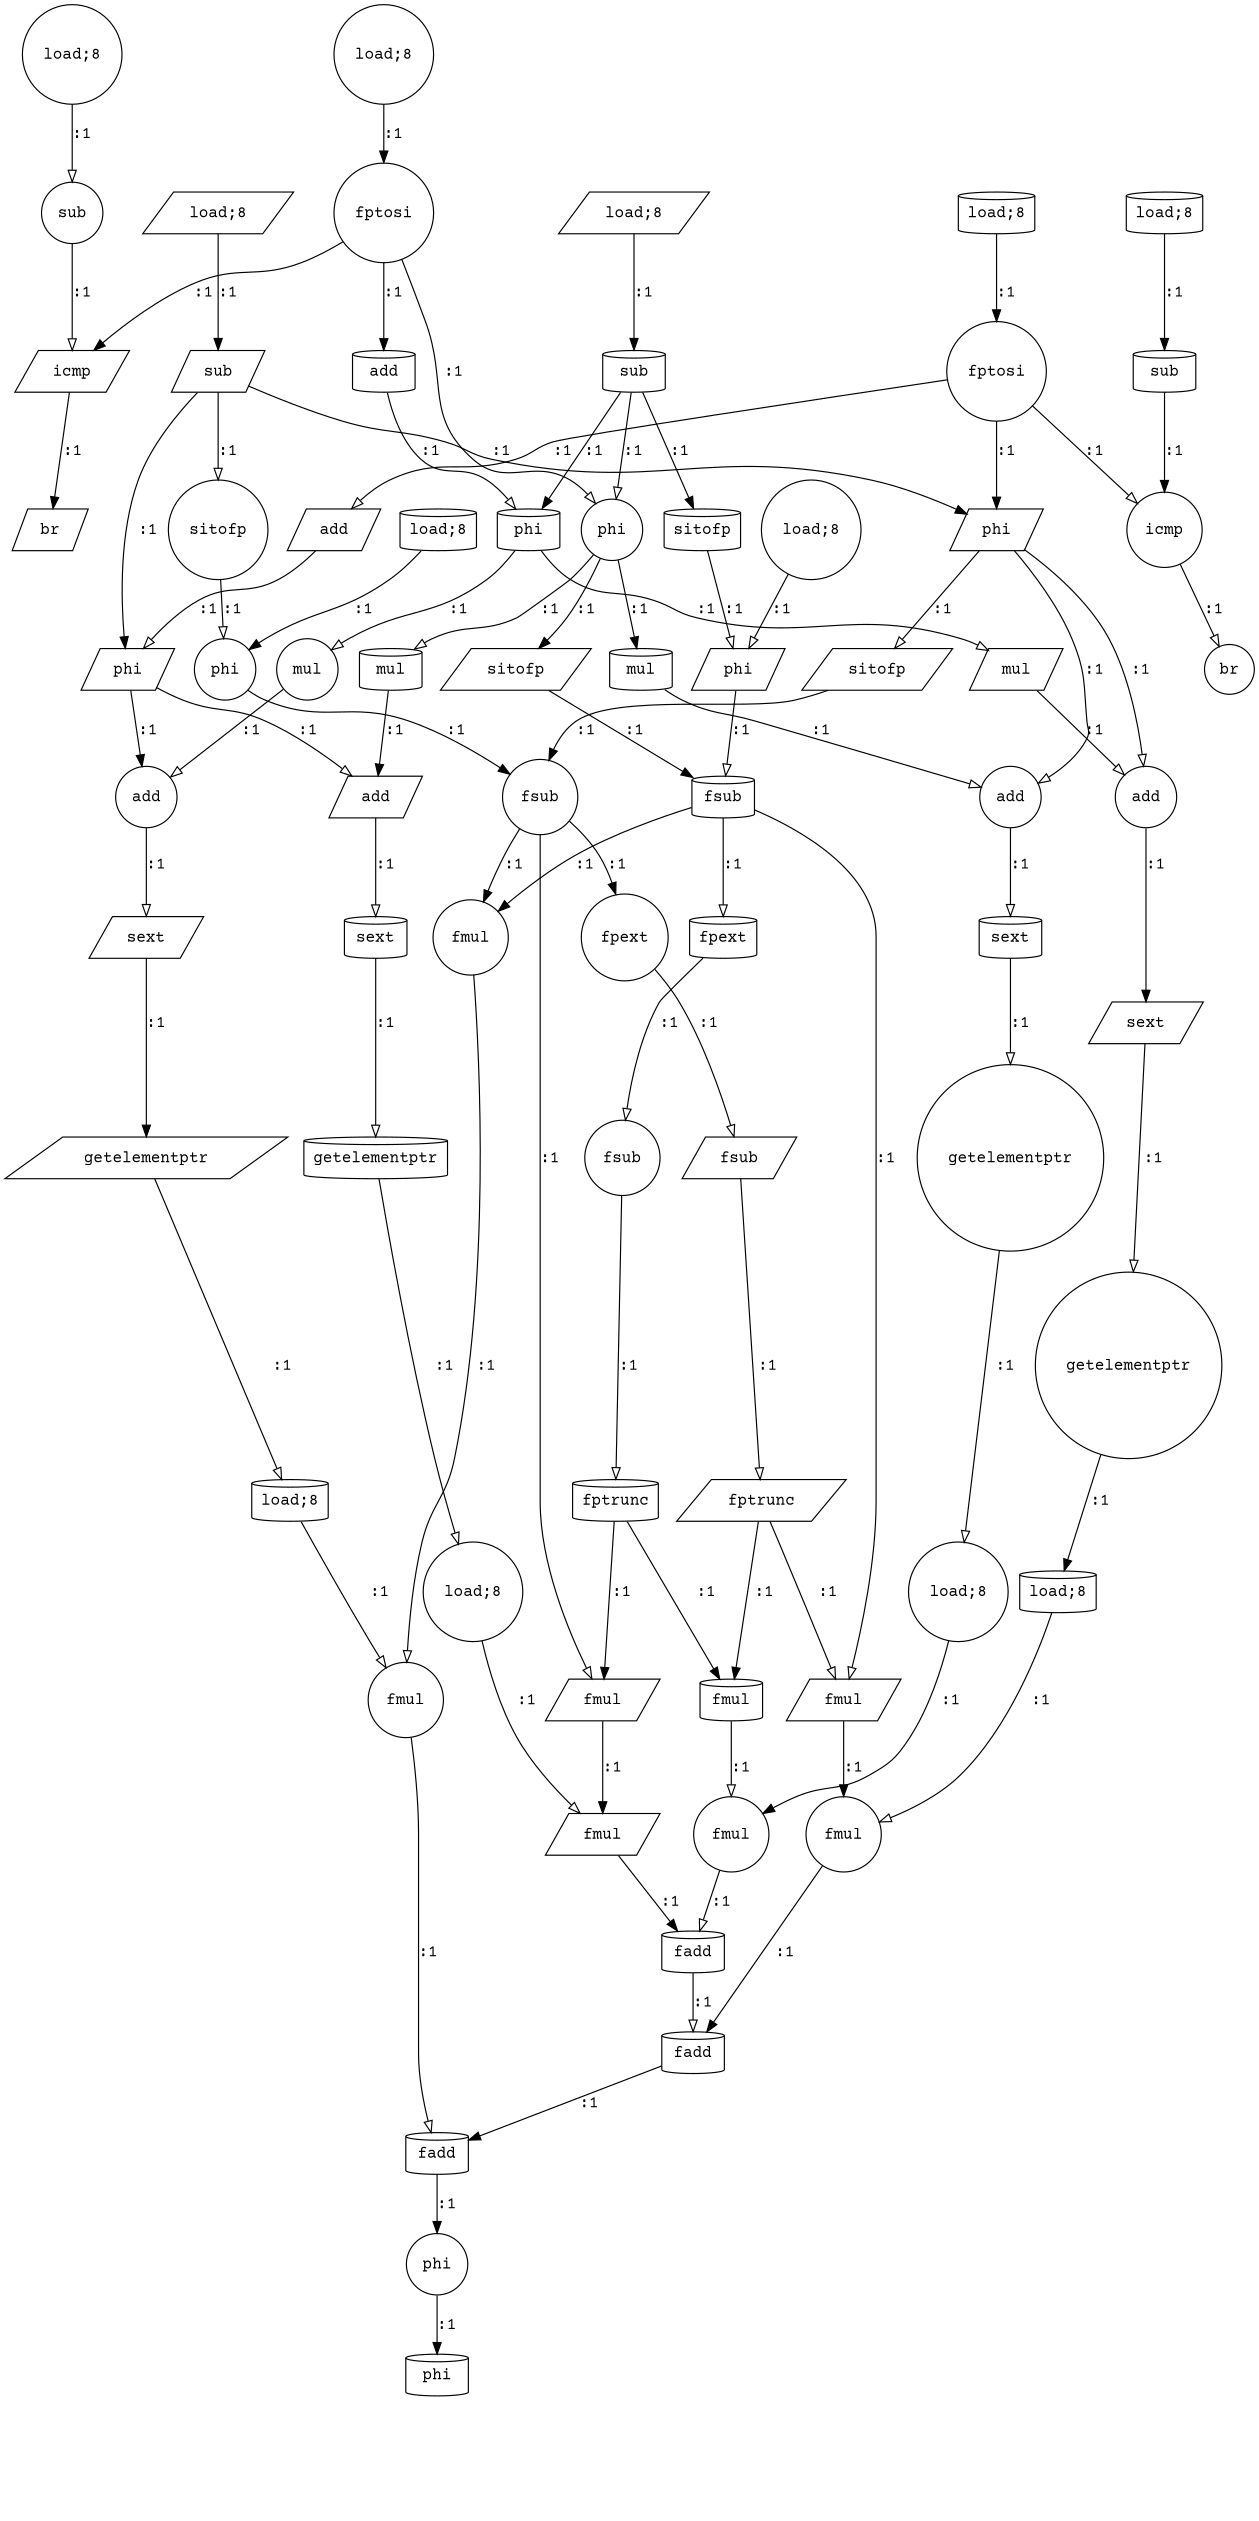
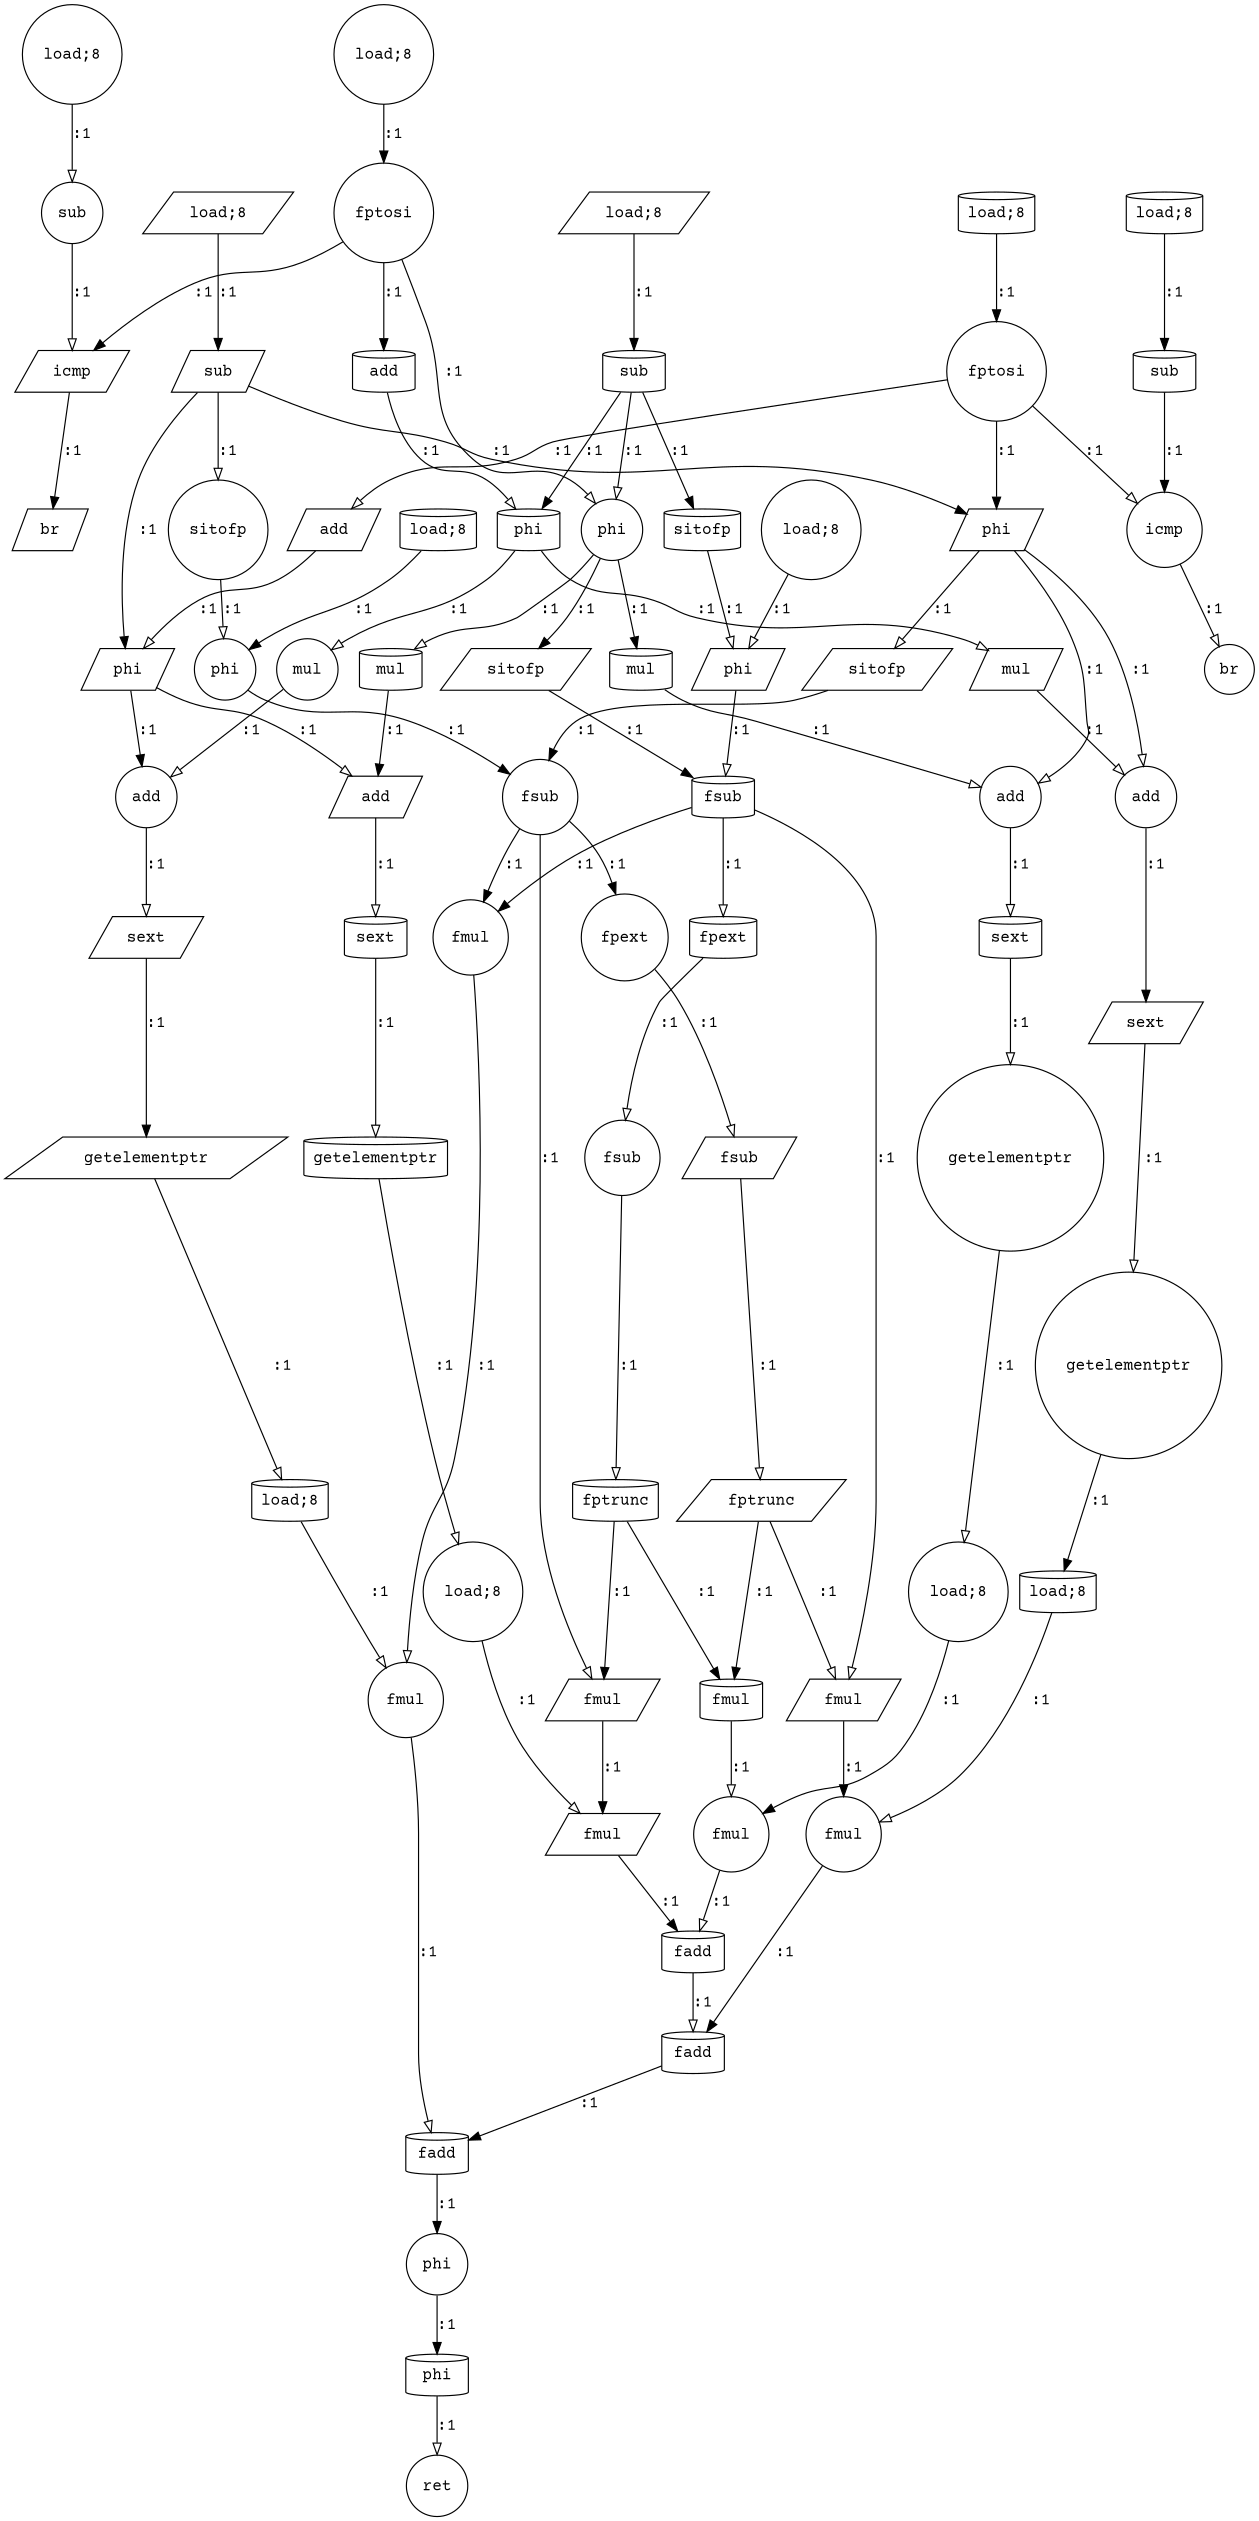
none -> (437, 2486)
